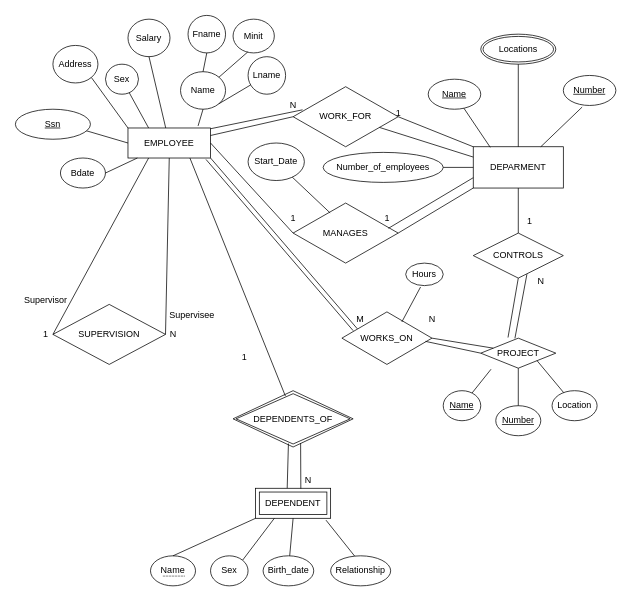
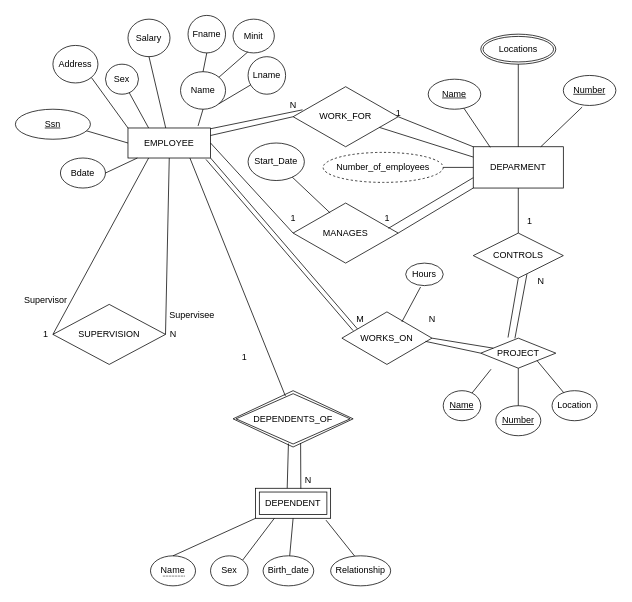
(383, 167) -> (383, 167)
